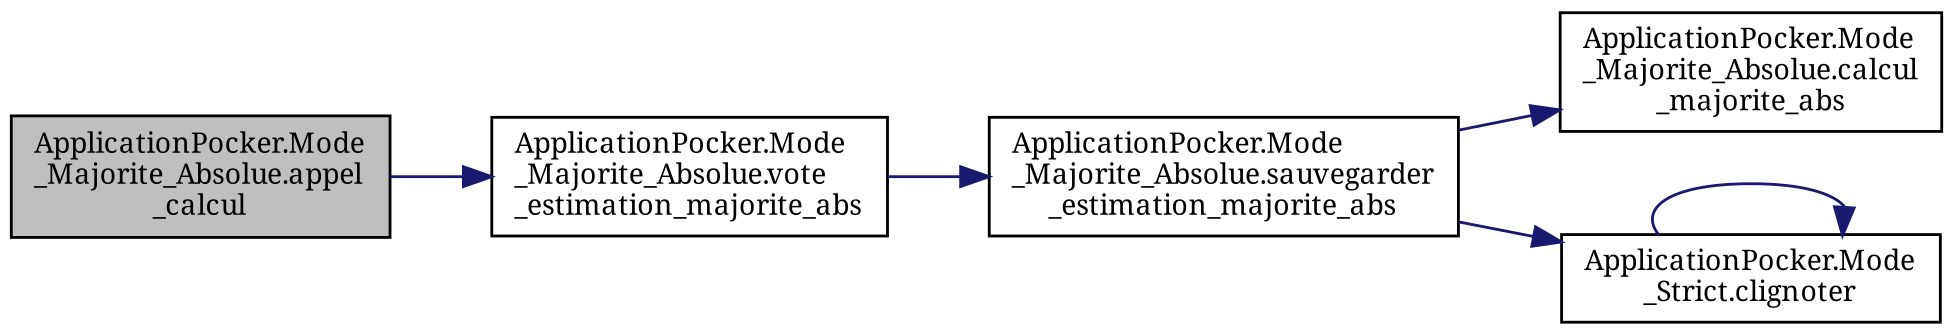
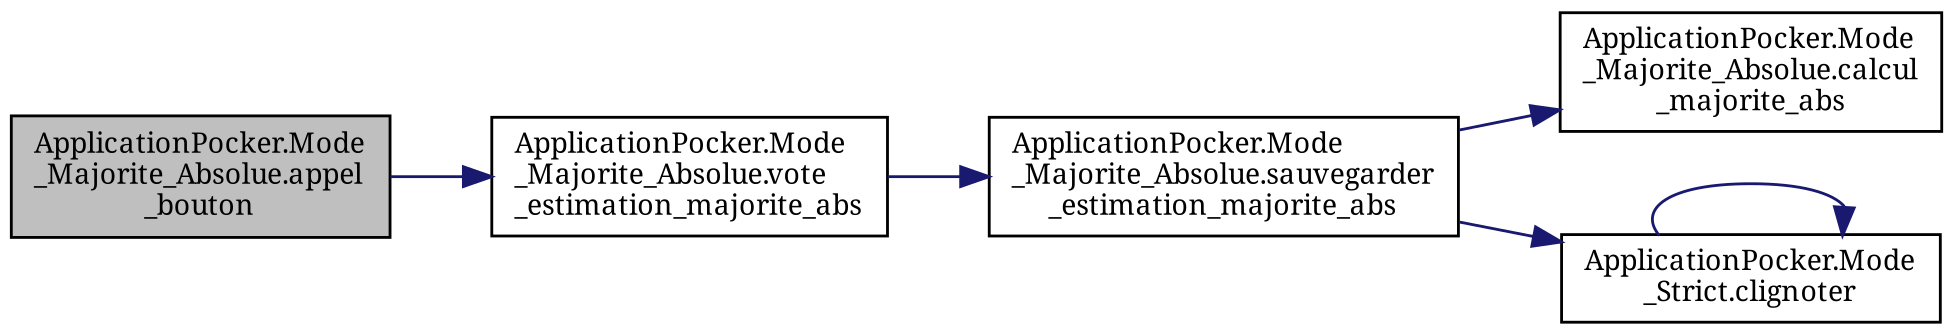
(201, 177) -> (201, 177)
